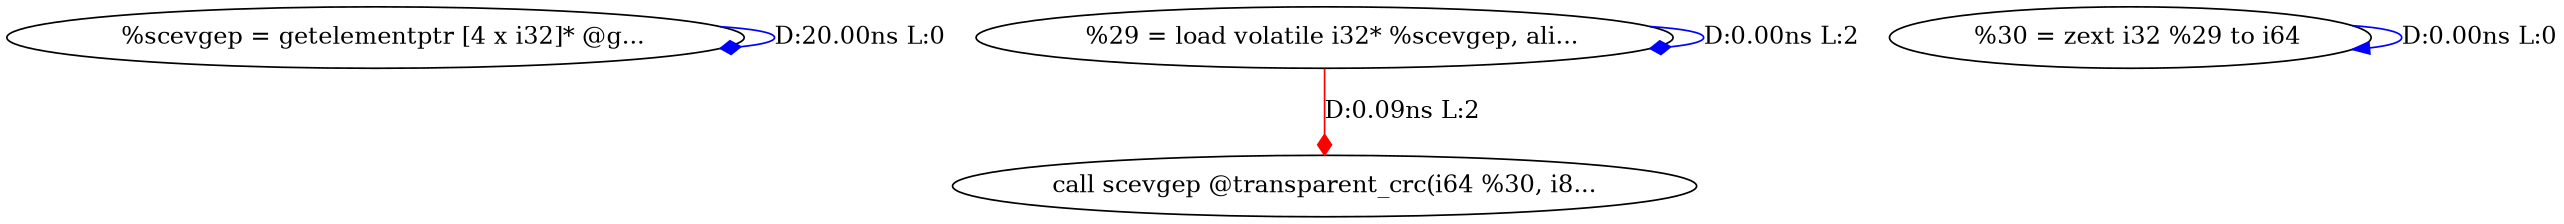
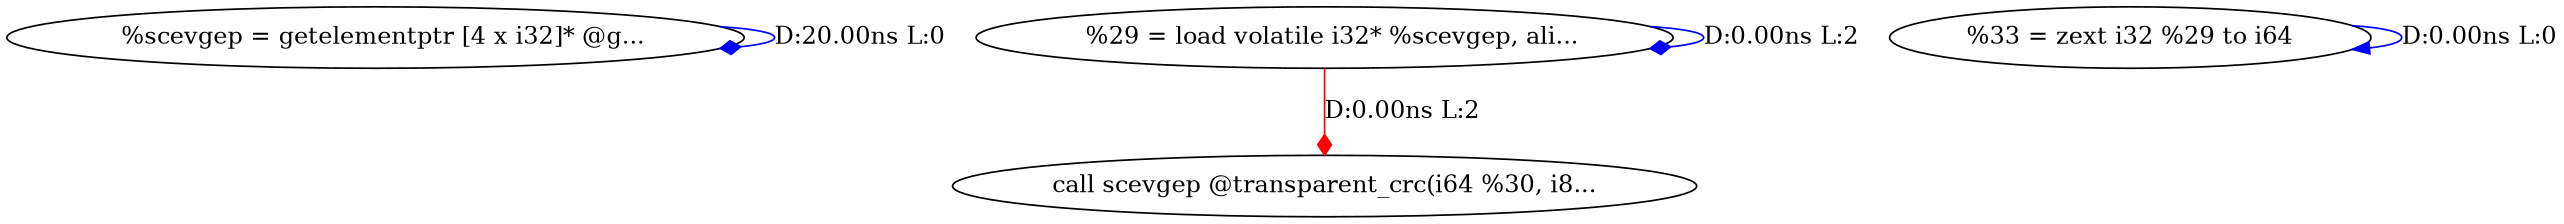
(2130, 38) -> (2130, 38)
(1402, 112) -> (1402, 112)
